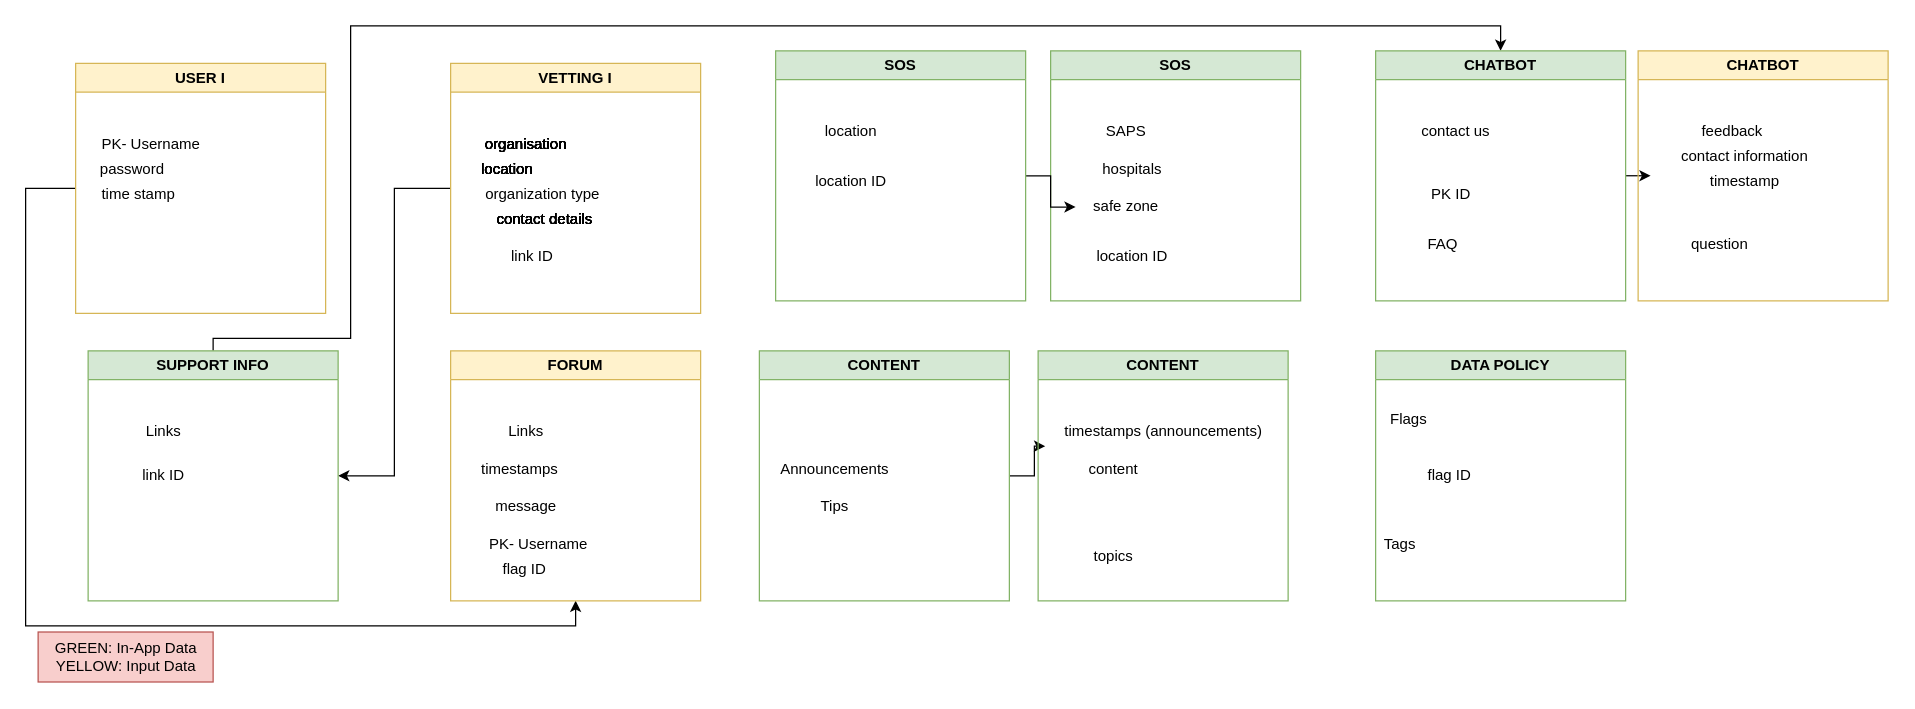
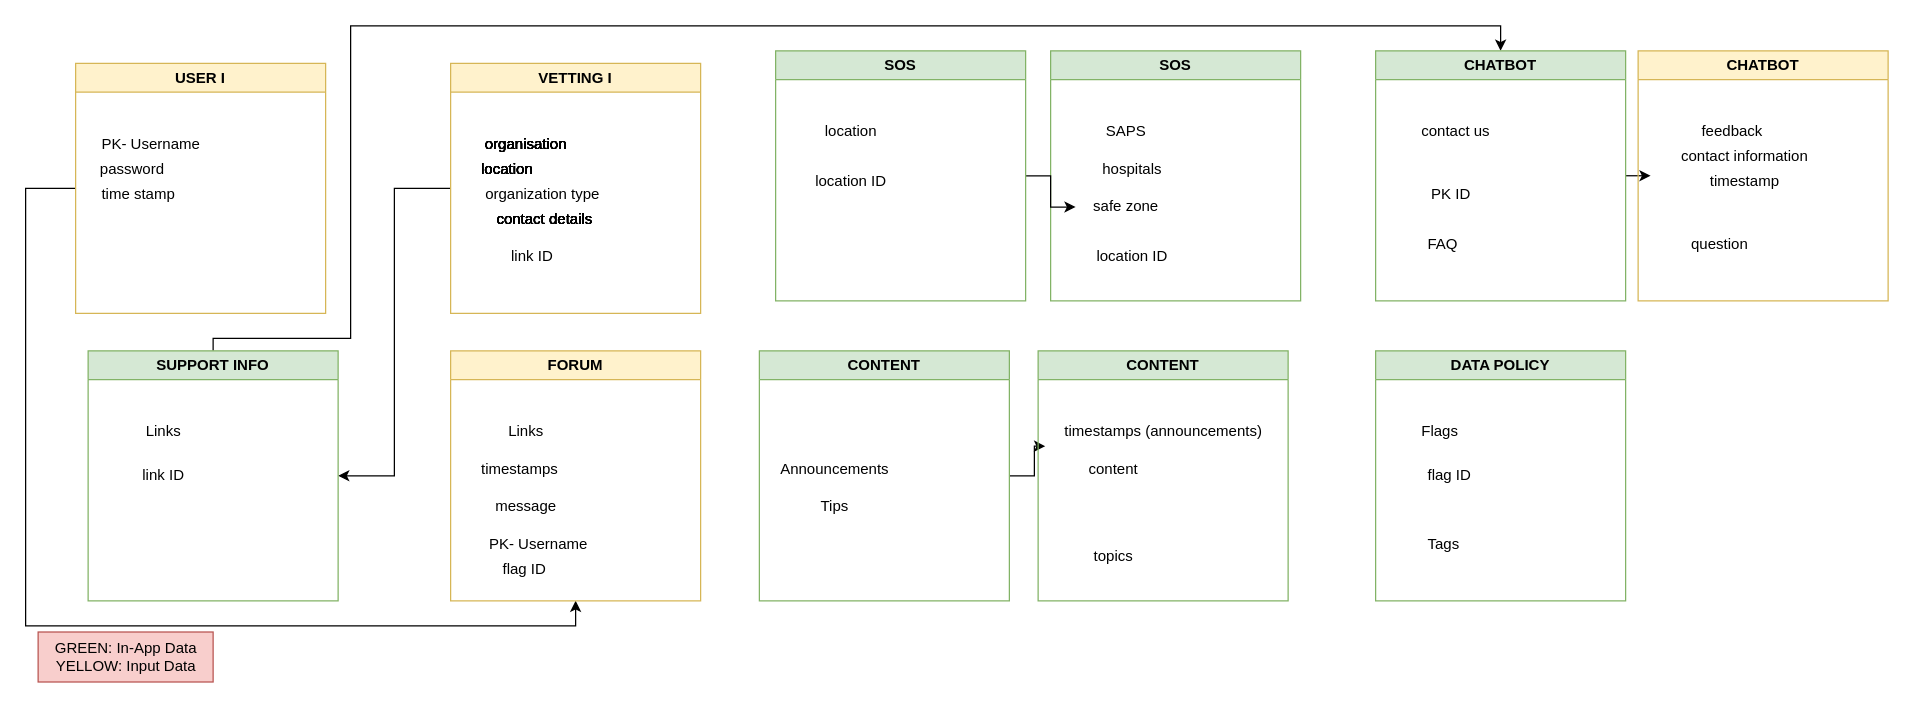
(1419, 419) -> (1451, 432)
(1413, 544) -> (1457, 544)
